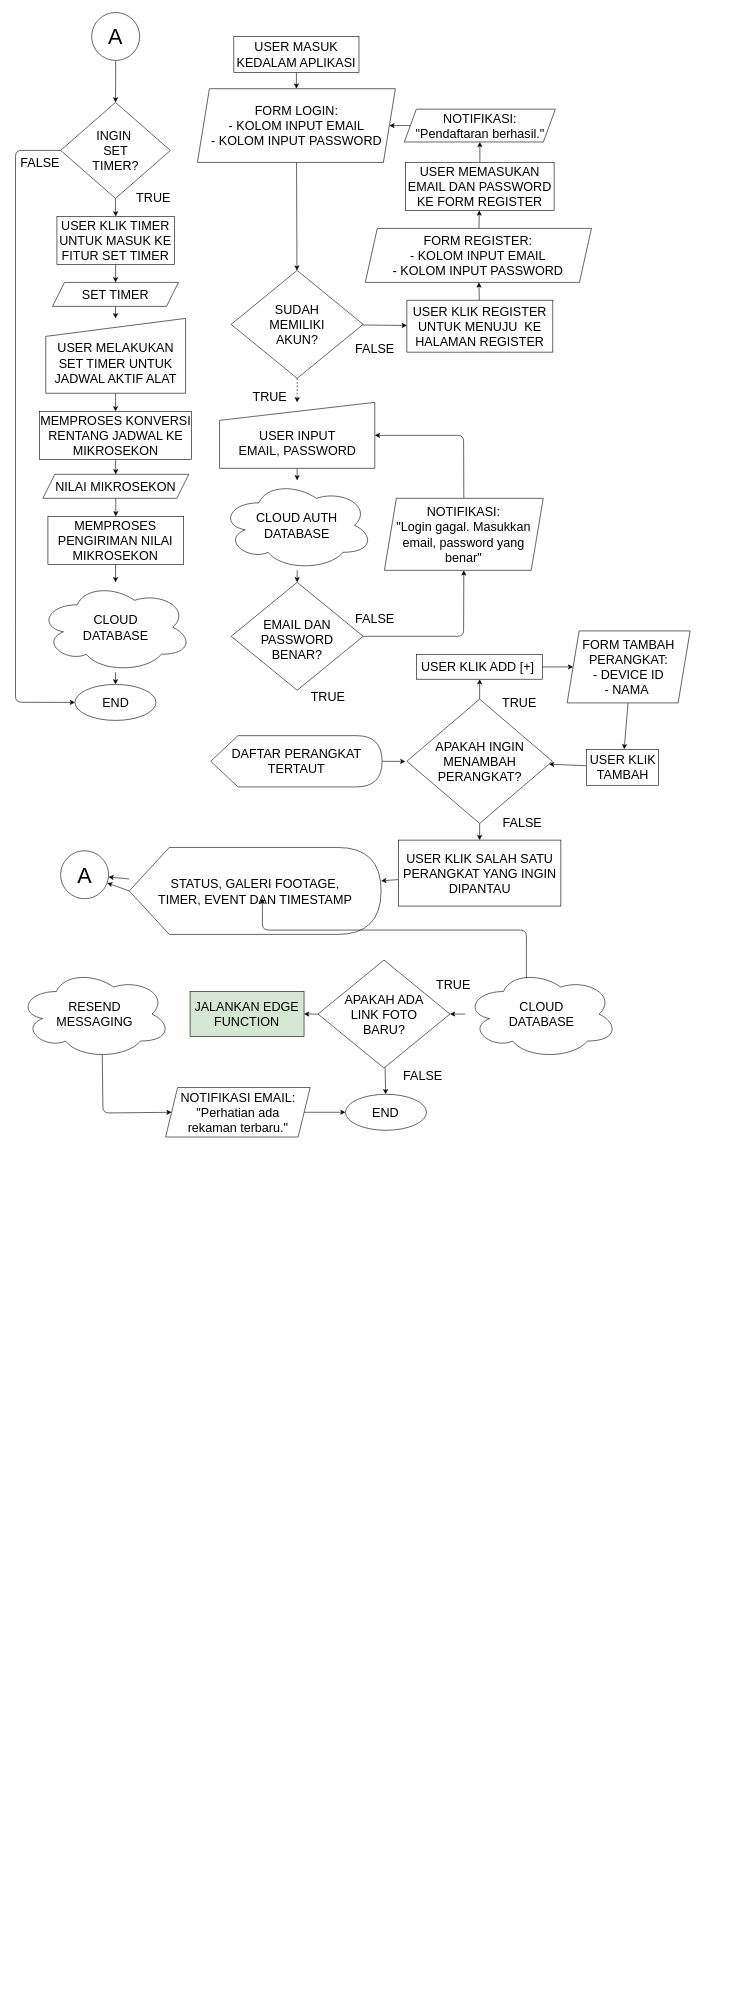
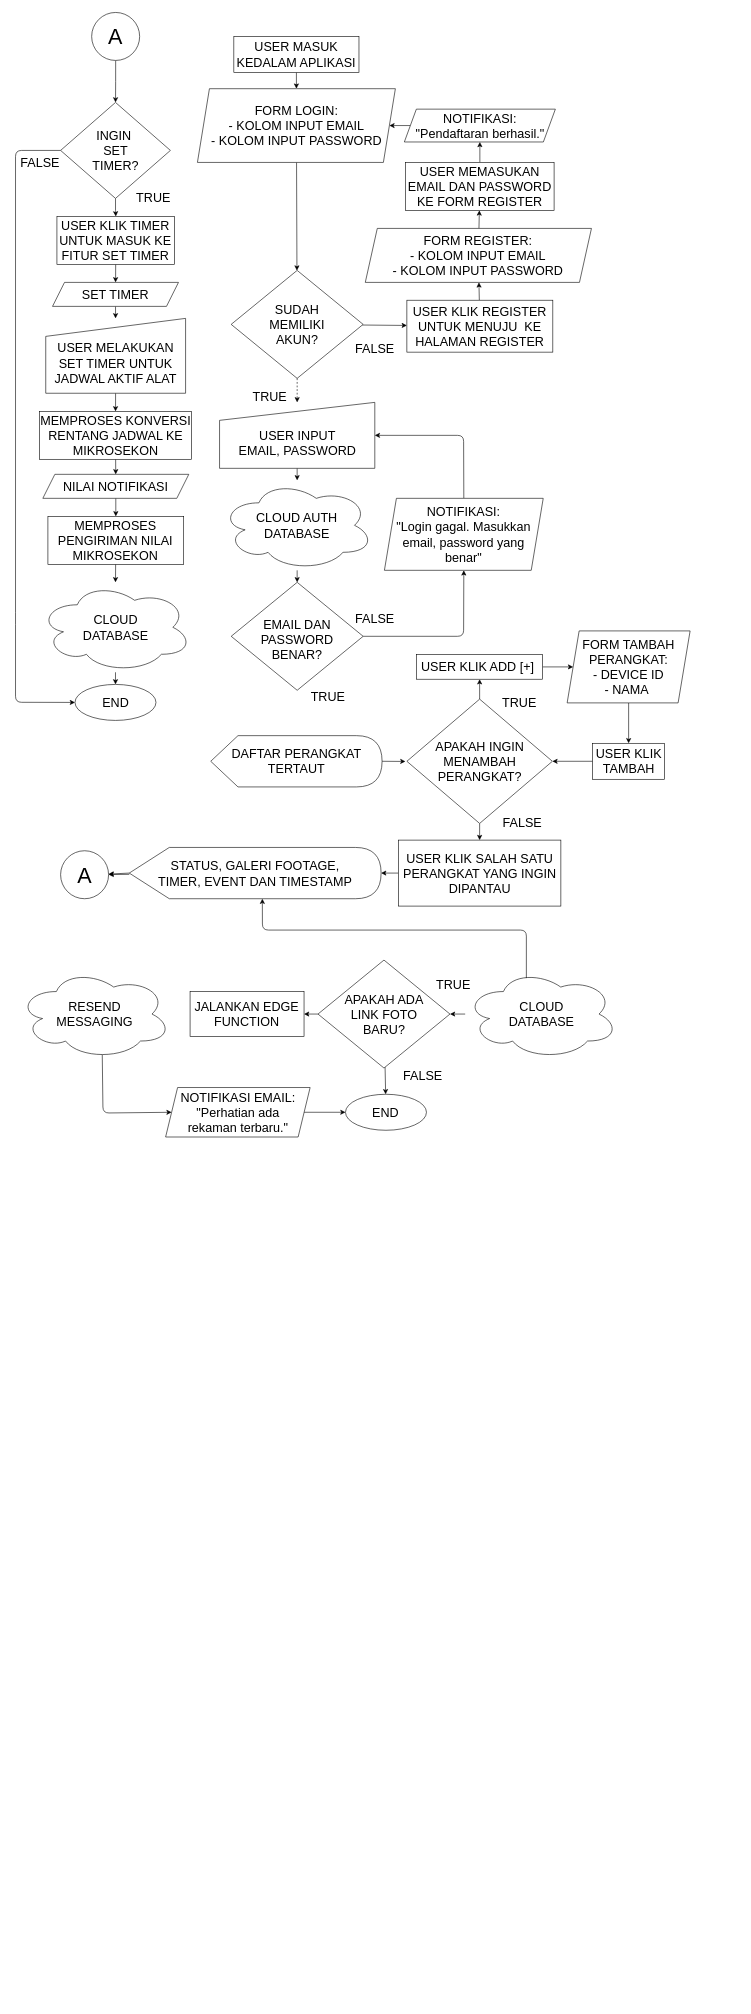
(116, 486) -> (116, 486)
(623, 767) -> (629, 761)
(255, 891) -> (255, 873)
(247, 1014) -> (247, 1014)
